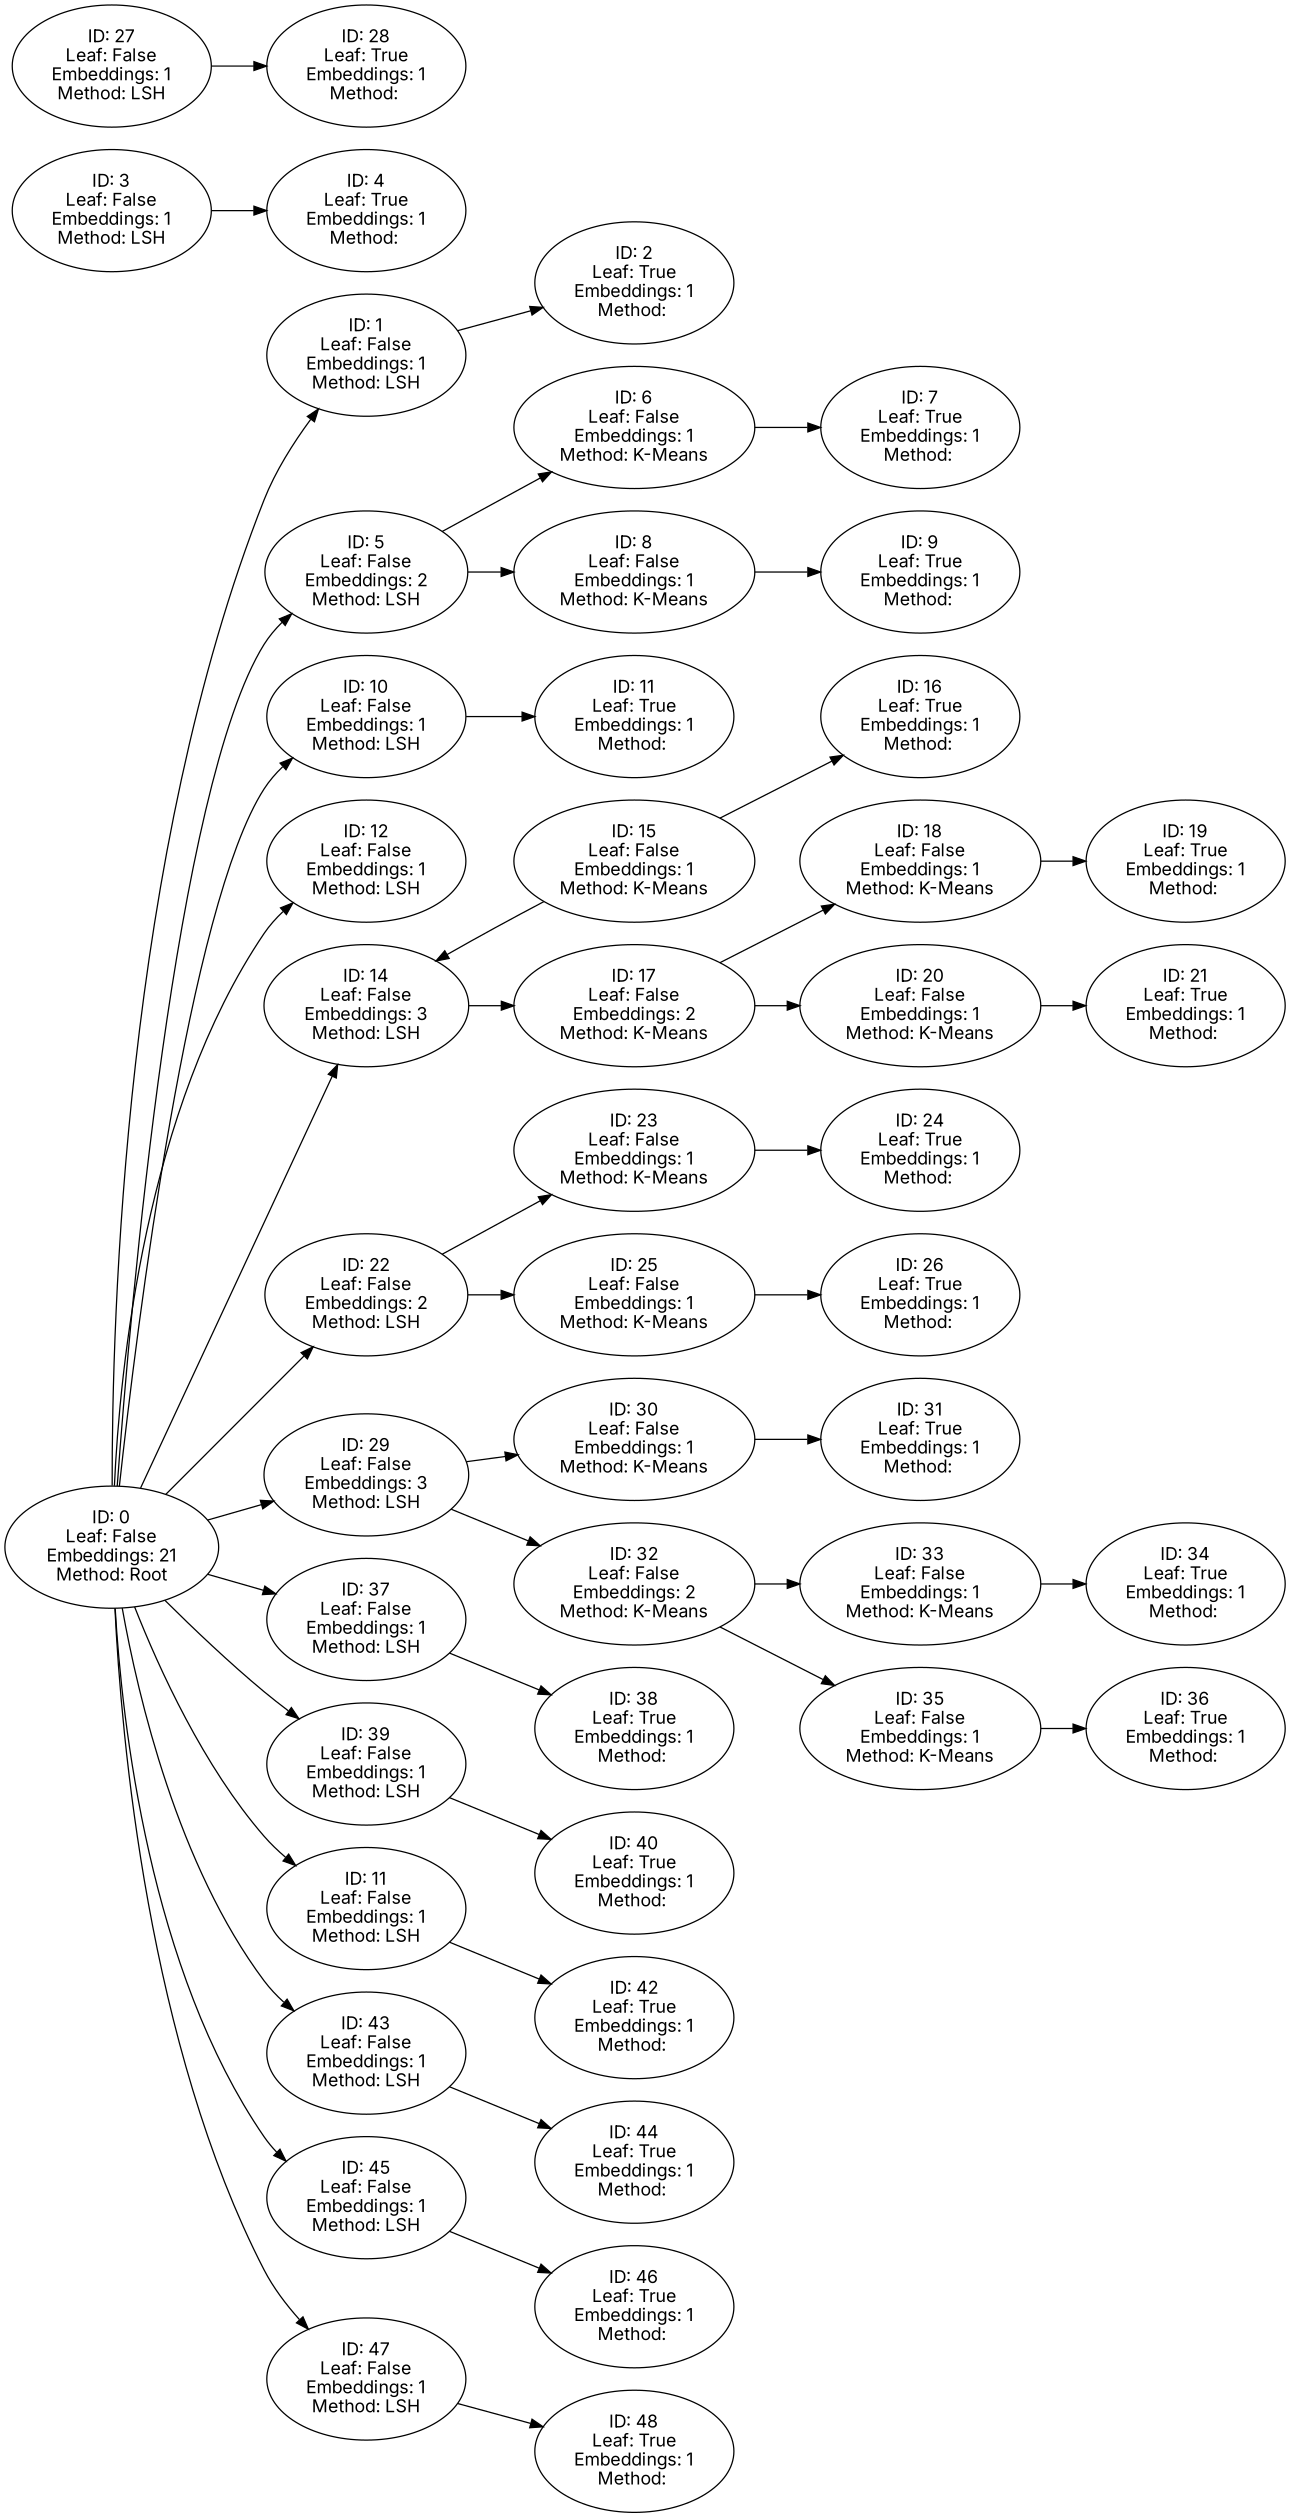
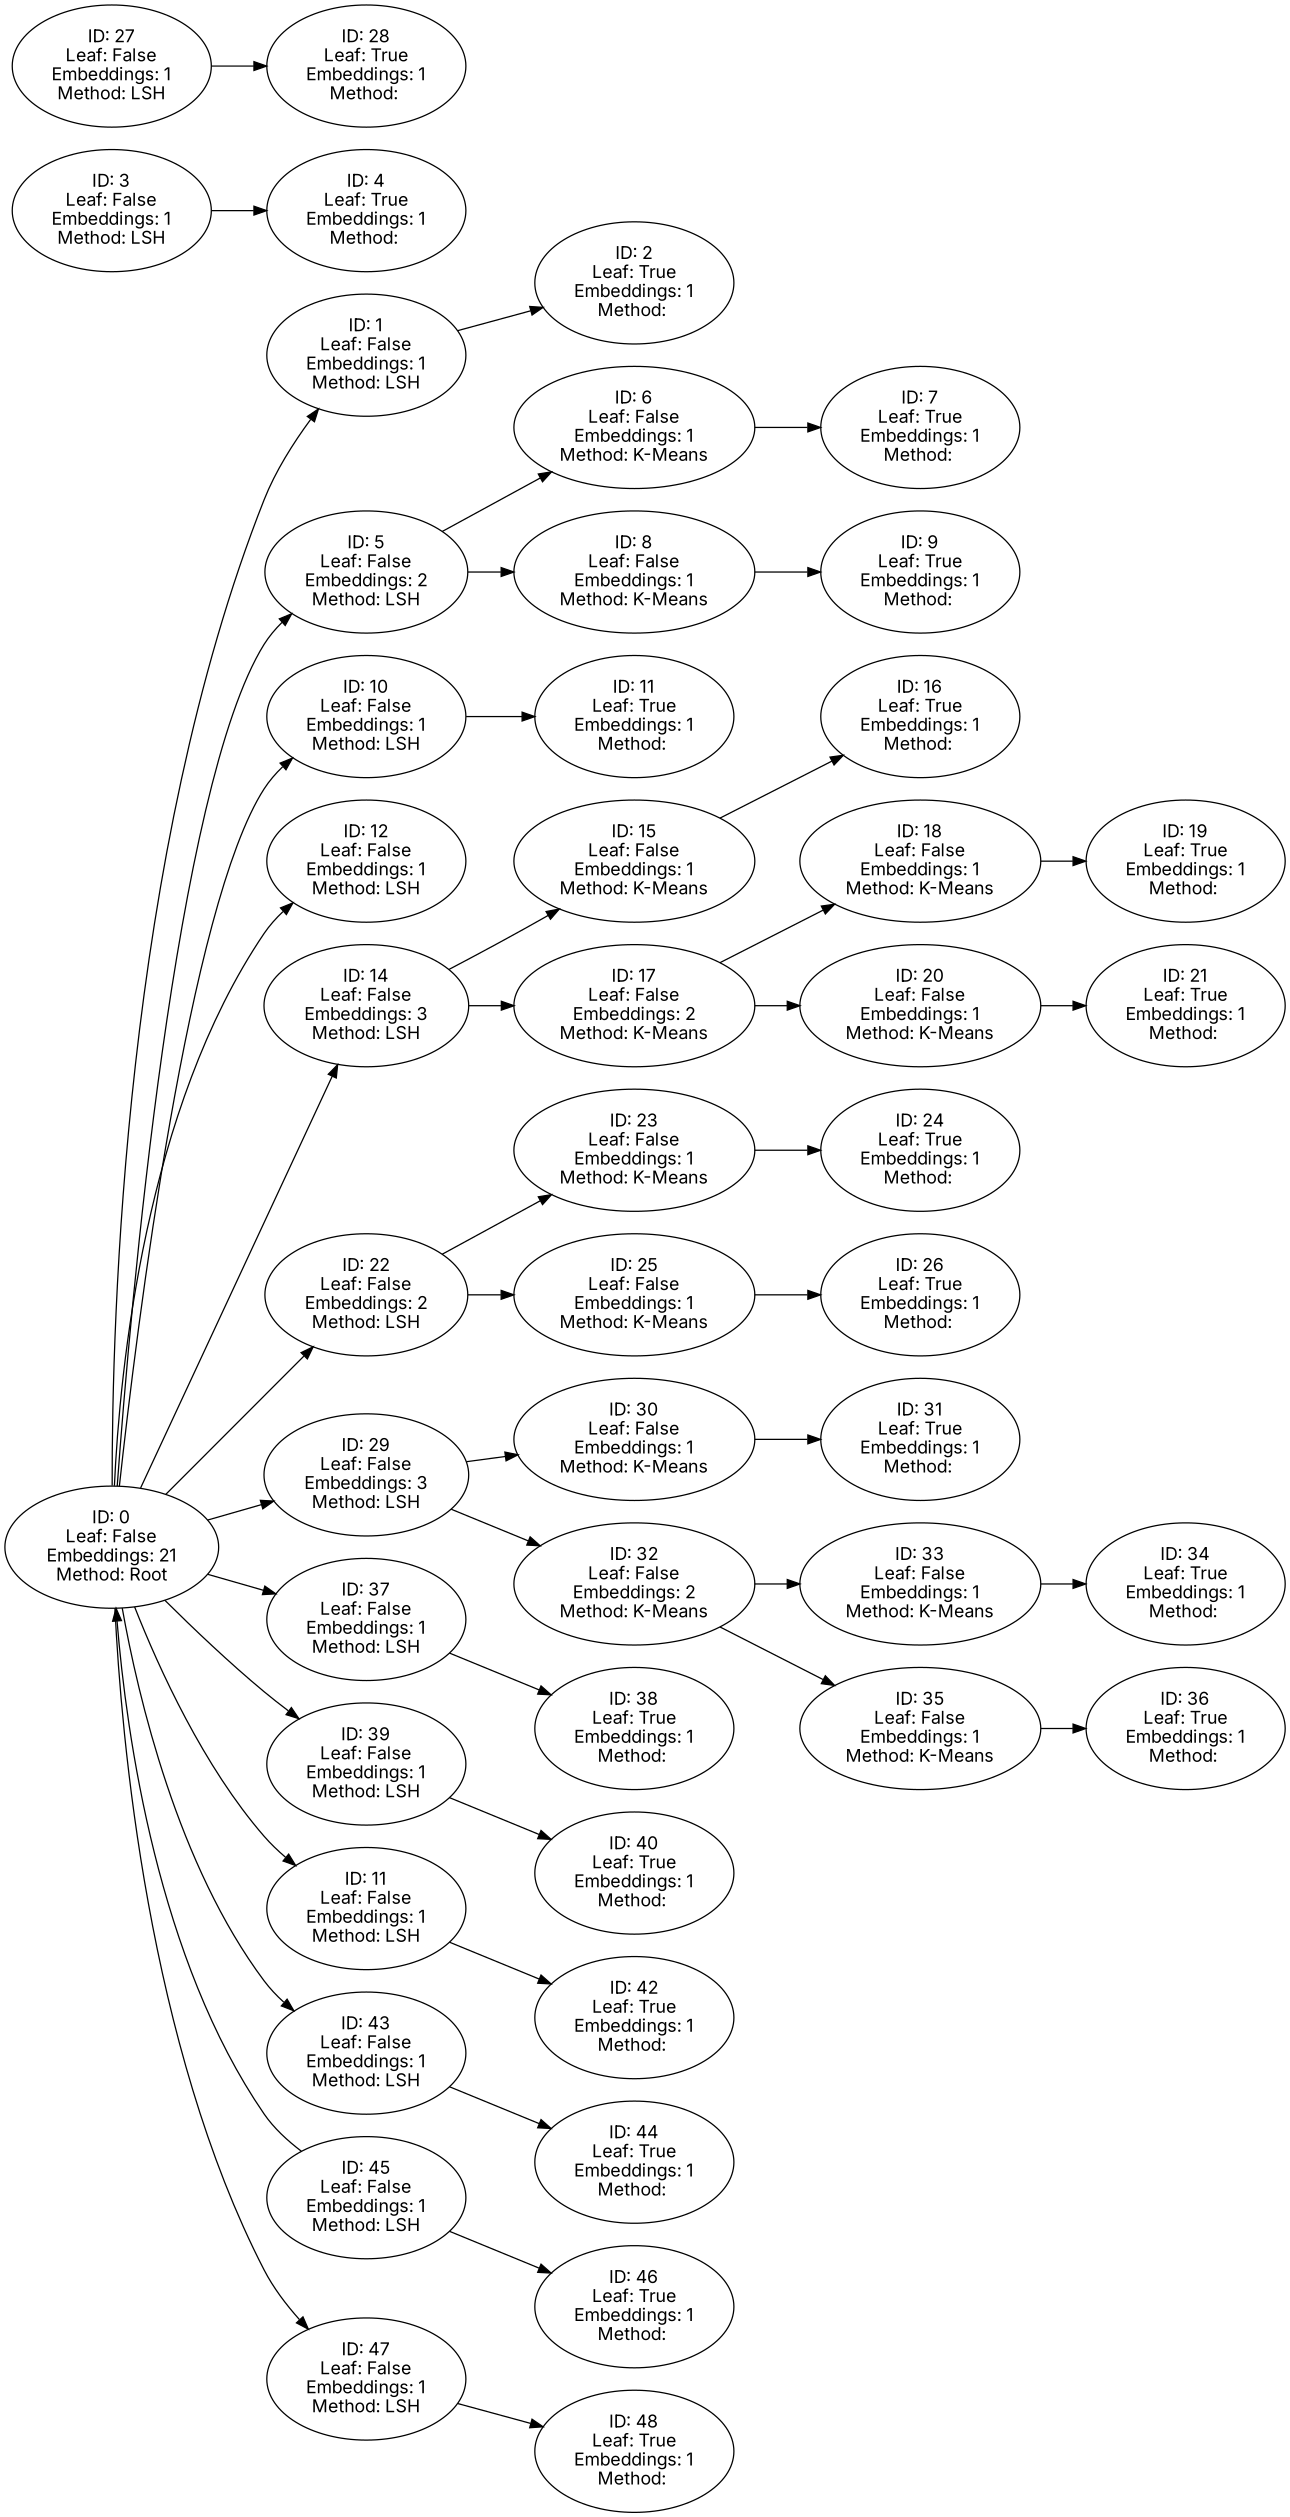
(495, 928) -> (499, 943)
(159, 1892) -> (168, 1902)
